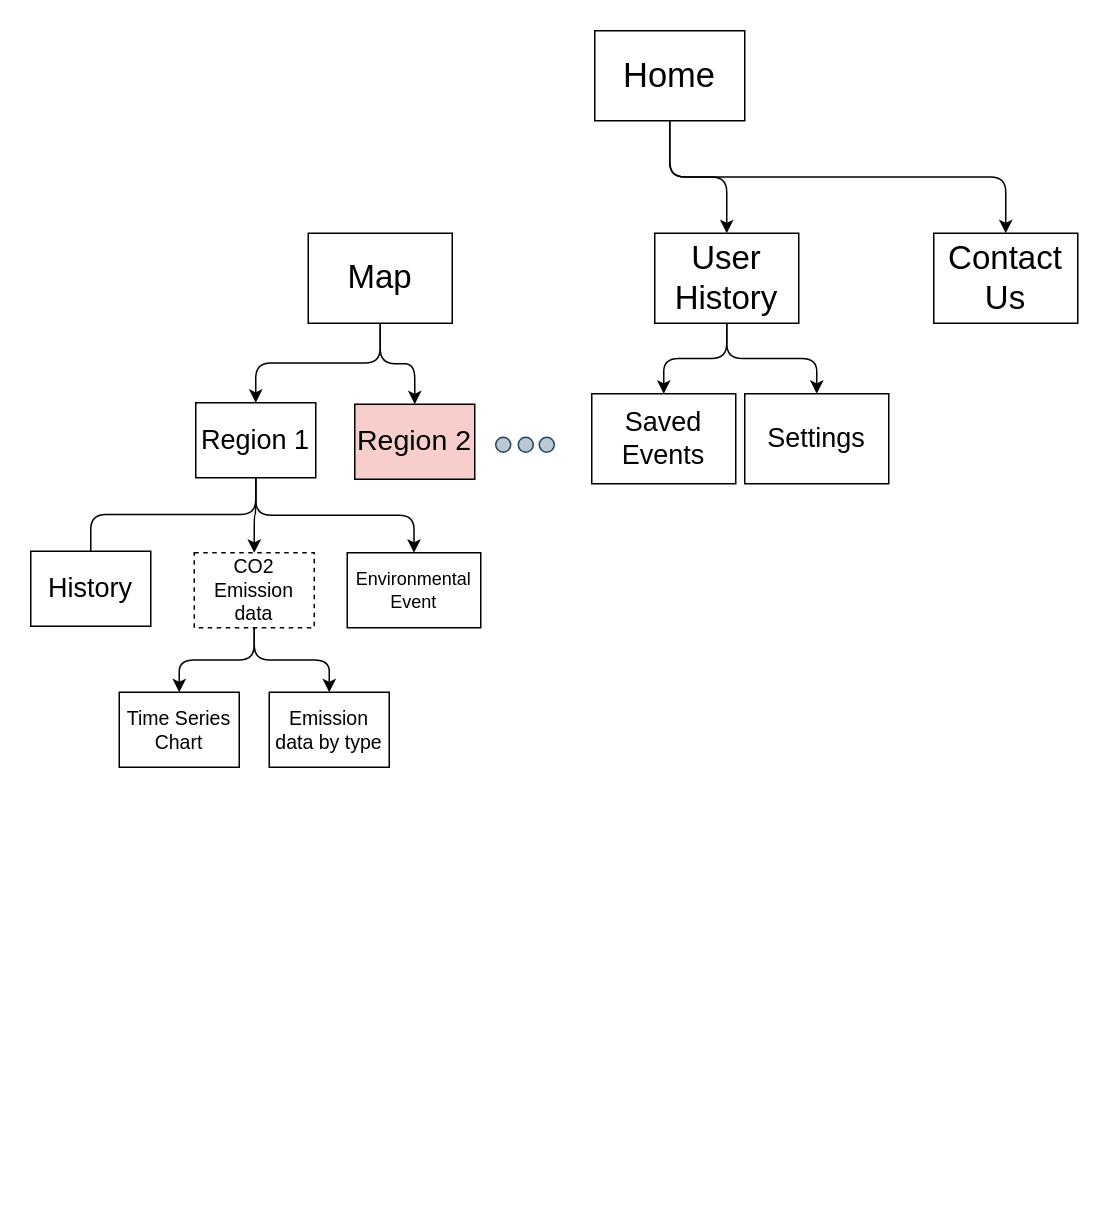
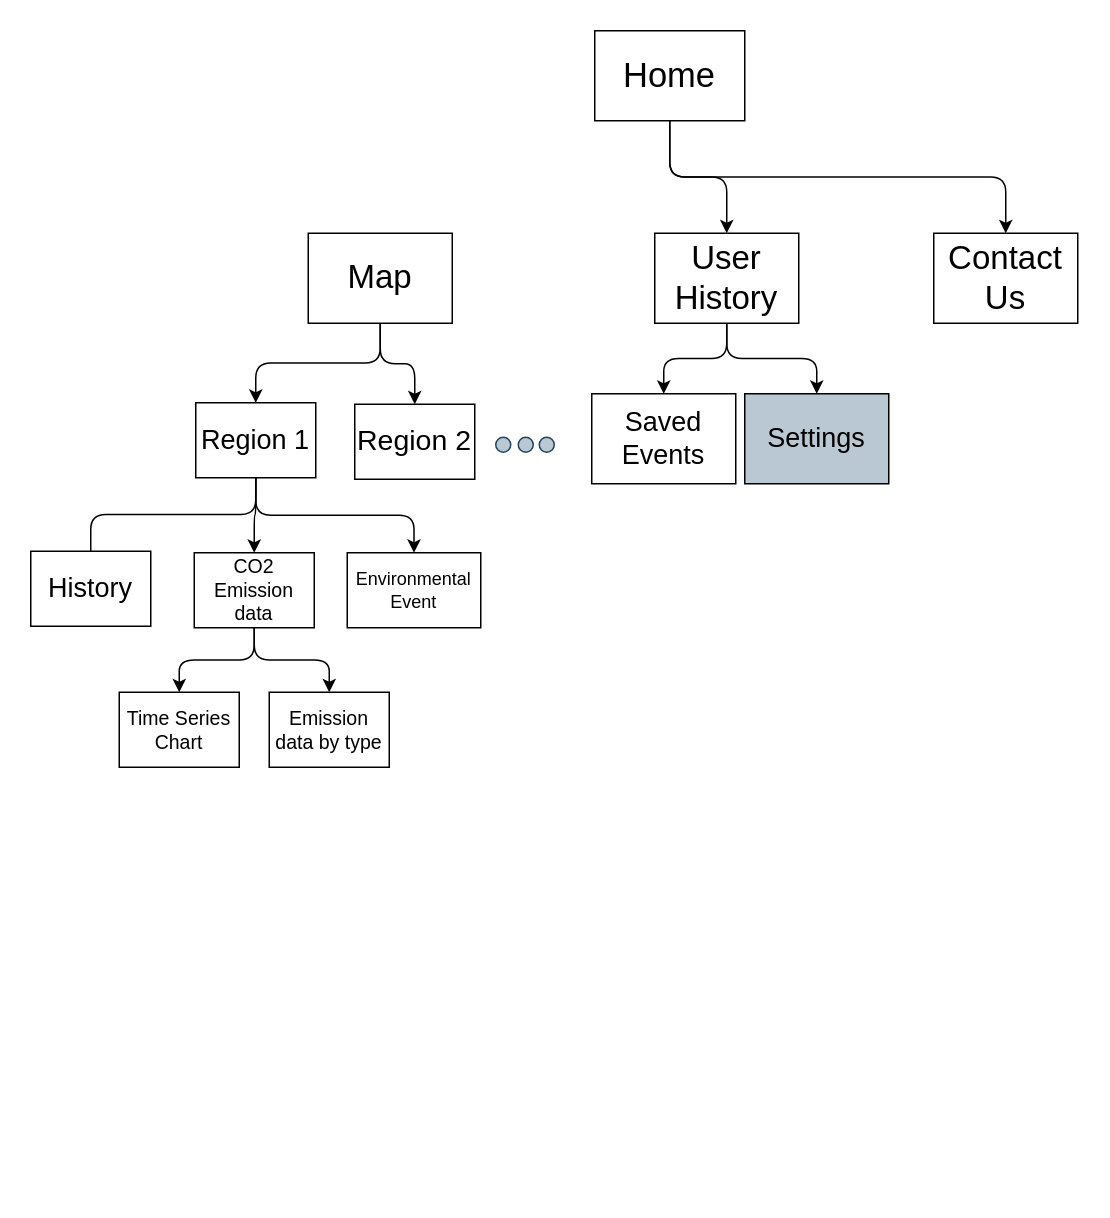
(817, 439) -> (817, 439)
(415, 442) -> (415, 442)
(254, 590) -> (254, 590)
